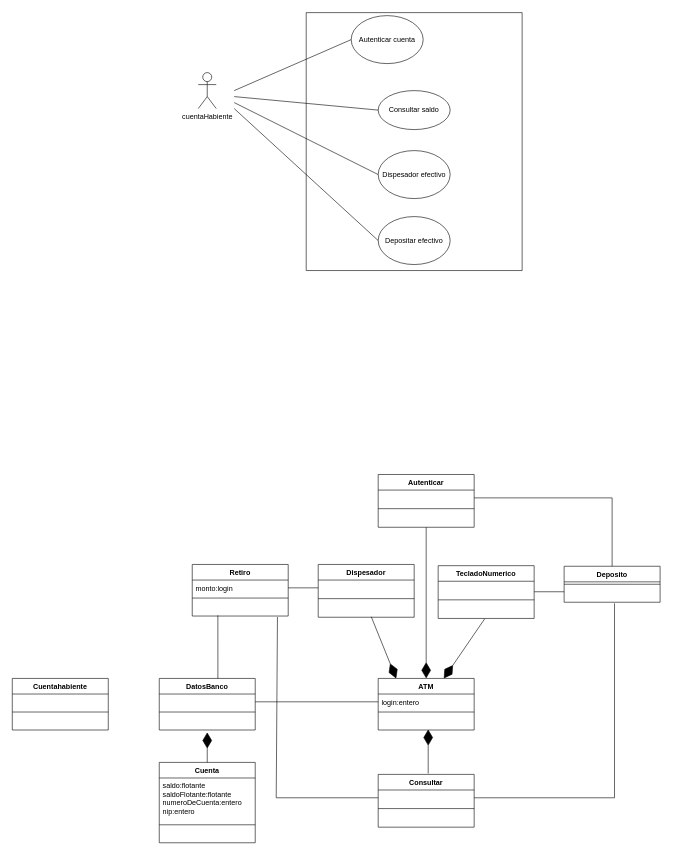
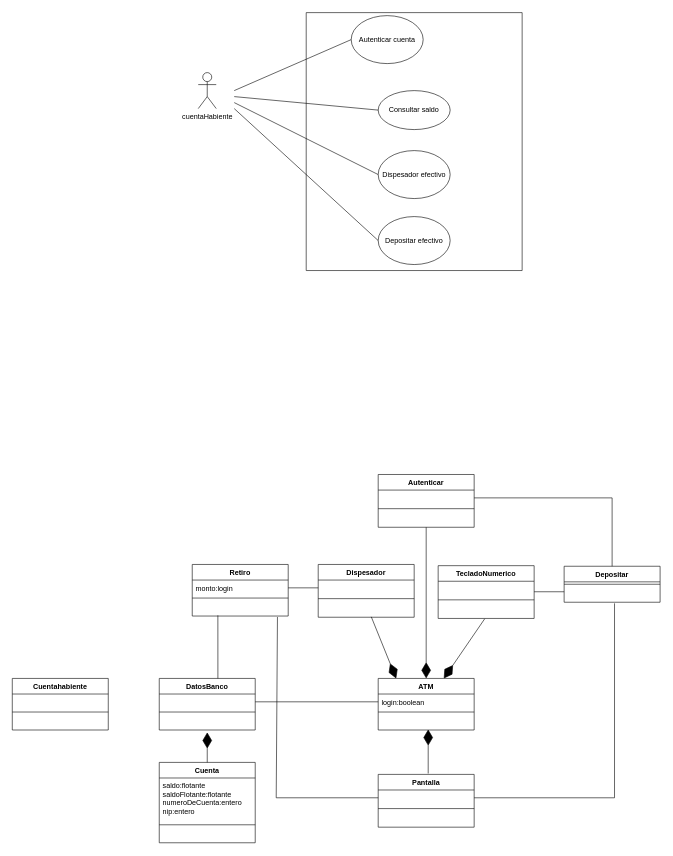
(612, 574) -> (612, 574)
(403, 702) -> (404, 702)
(426, 782) -> (426, 782)
